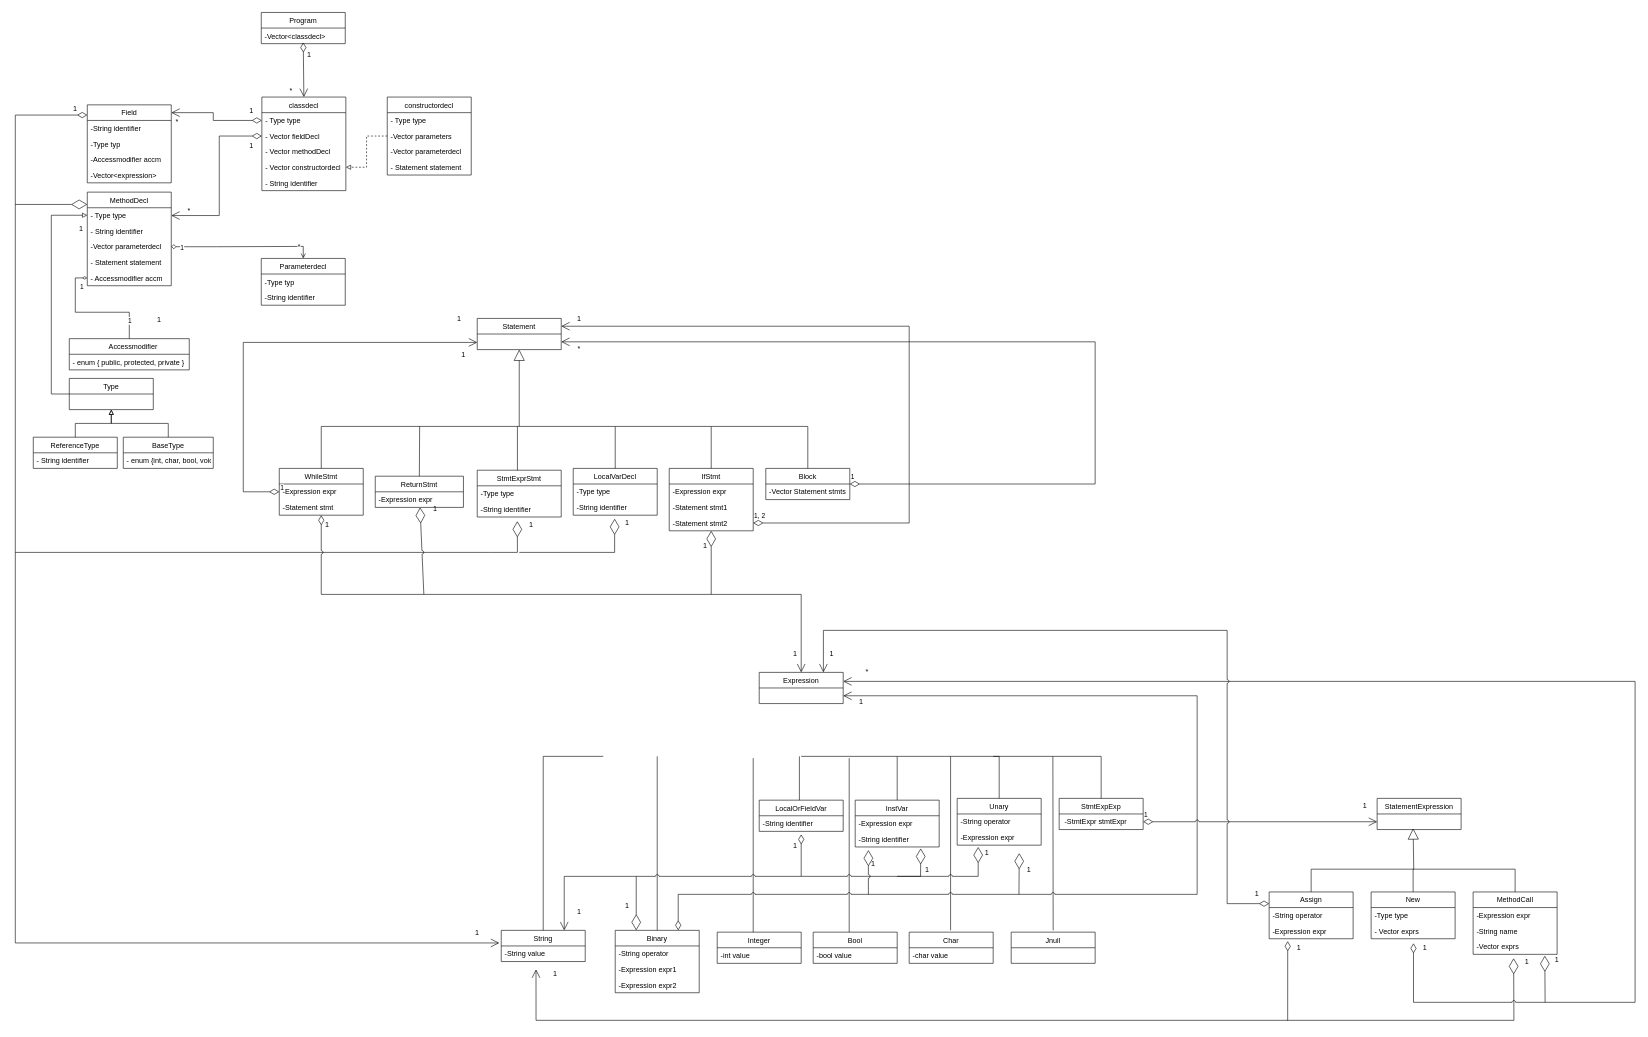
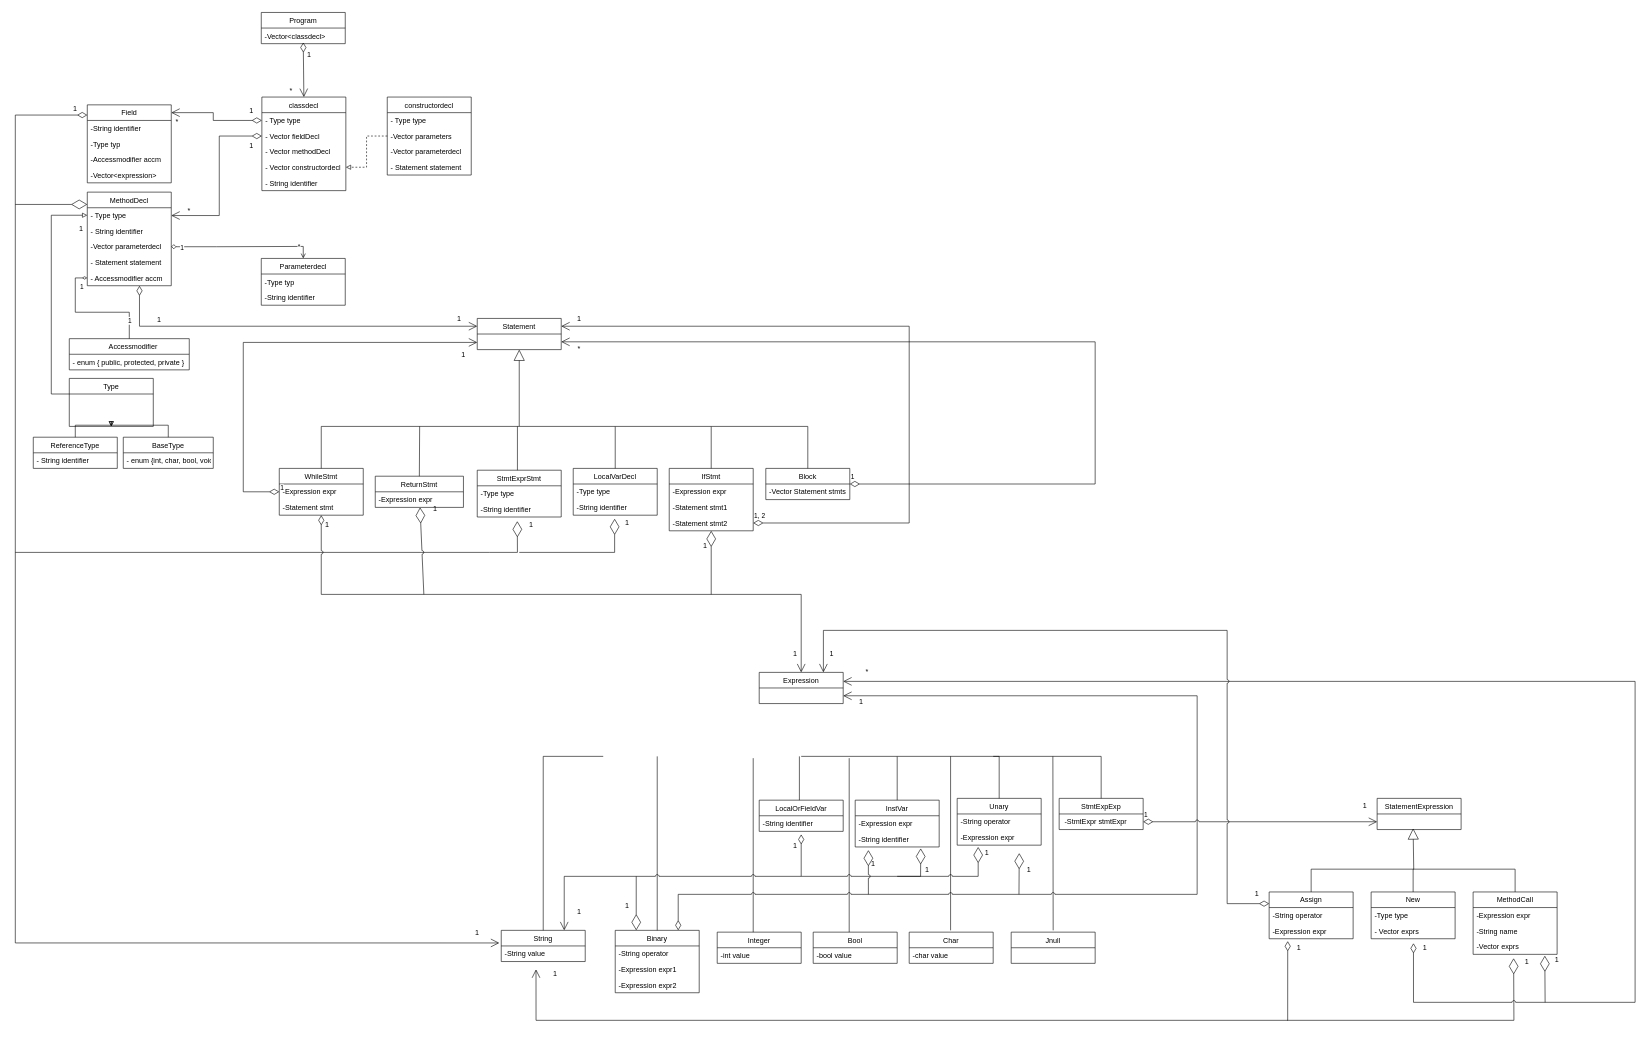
none -> (292, 326)
(111, 394) -> (111, 402)
